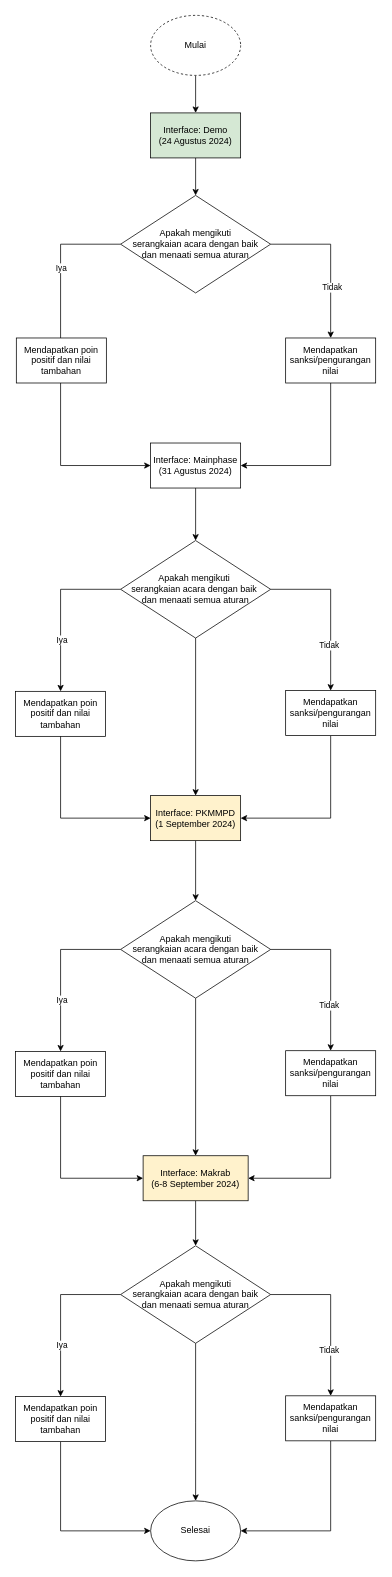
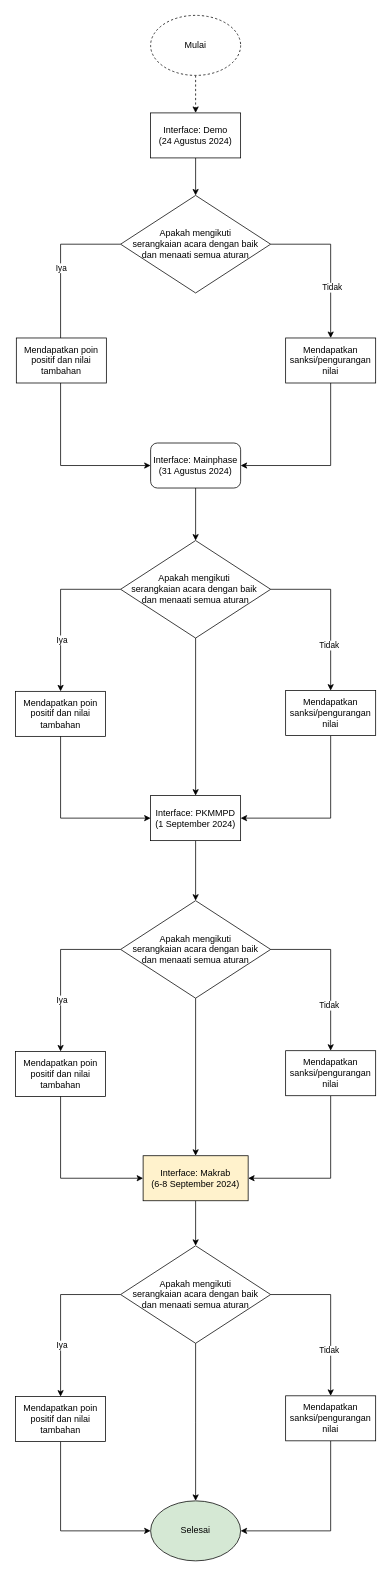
(195, 92) -> (195, 92)
(195, 135) -> (195, 135)
(195, 465) -> (195, 465)
(195, 818) -> (195, 818)
(195, 1530) -> (195, 1530)
